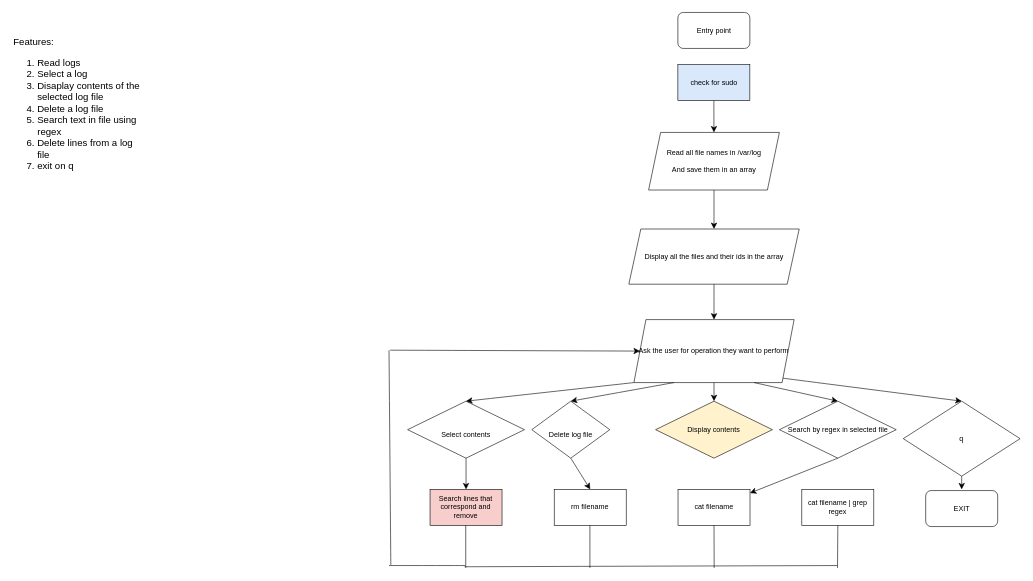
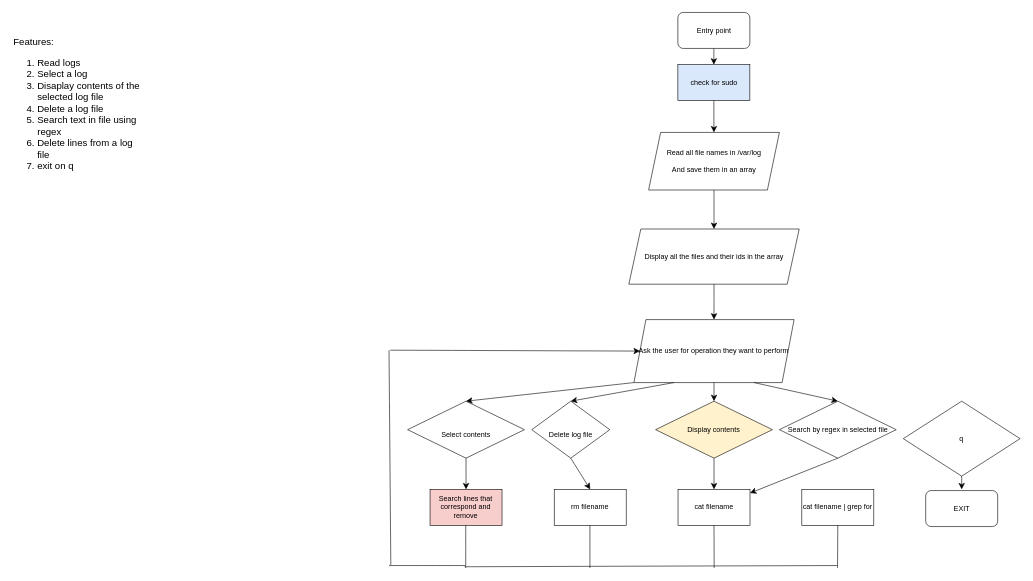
none -> (714, 58)
(871, 389) -> none
none -> (714, 483)
(838, 507) -> (838, 507)
